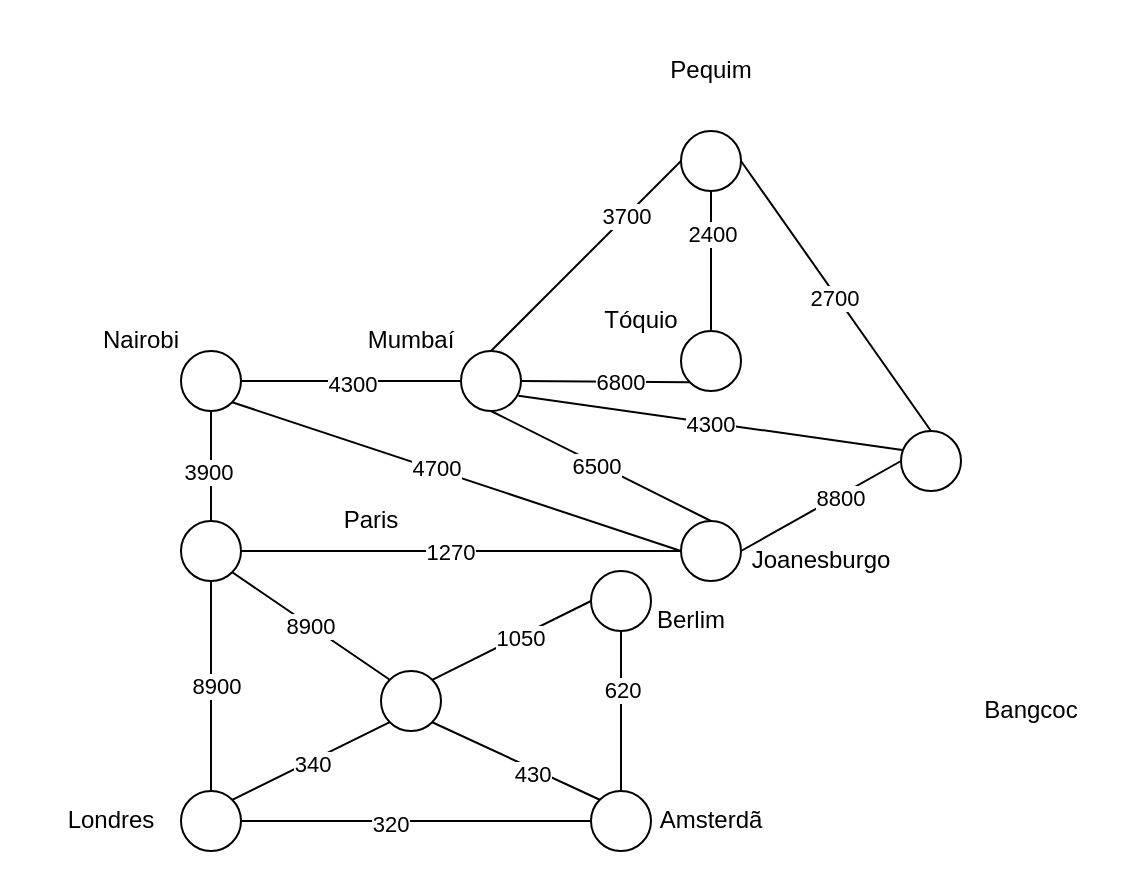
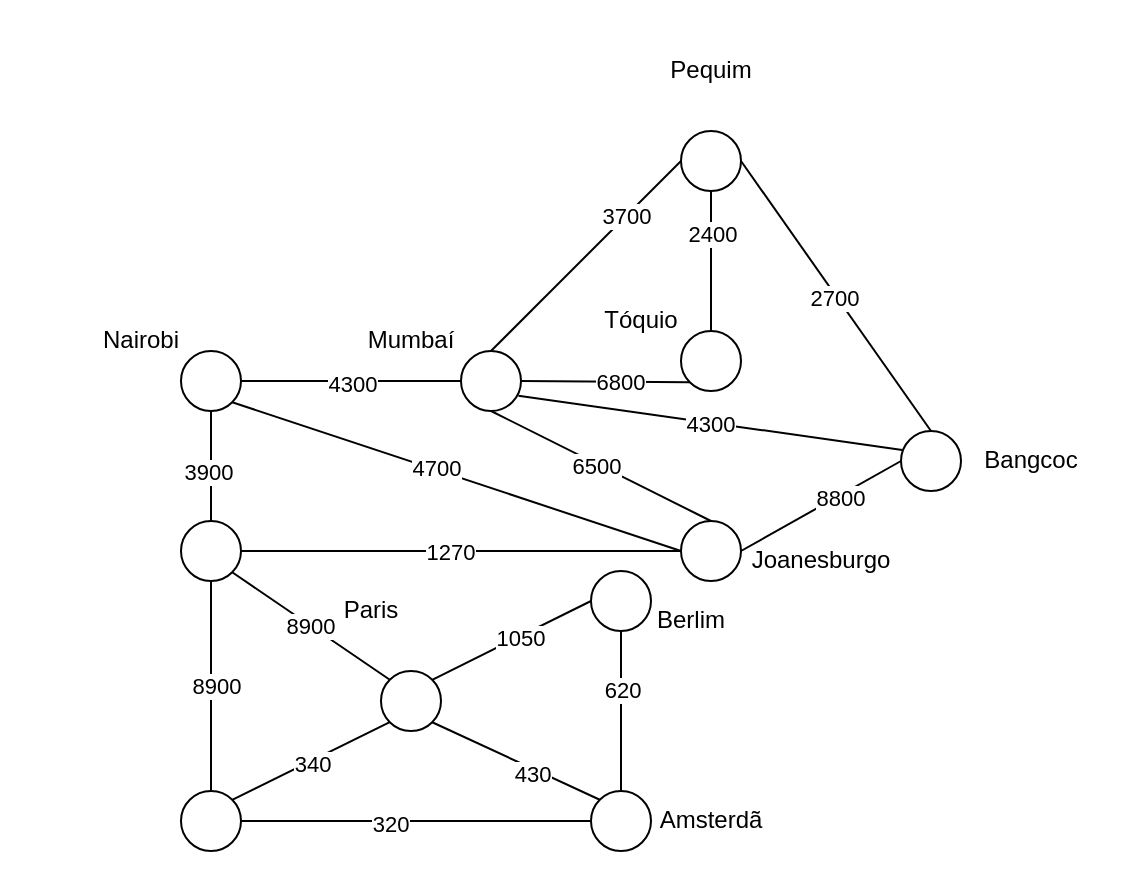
(371, 521) -> (371, 611)
(1031, 711) -> (1031, 461)
(111, 821) -> none
